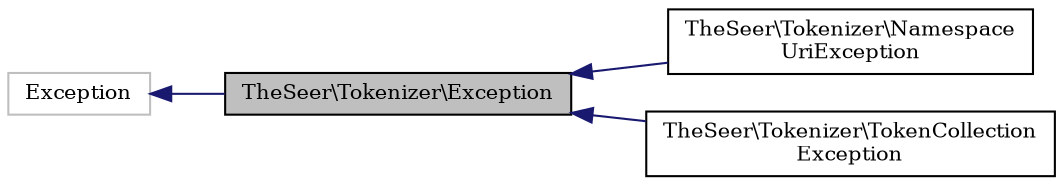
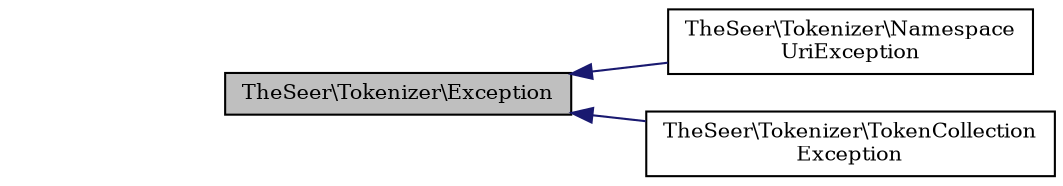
(79, 94) -> none
